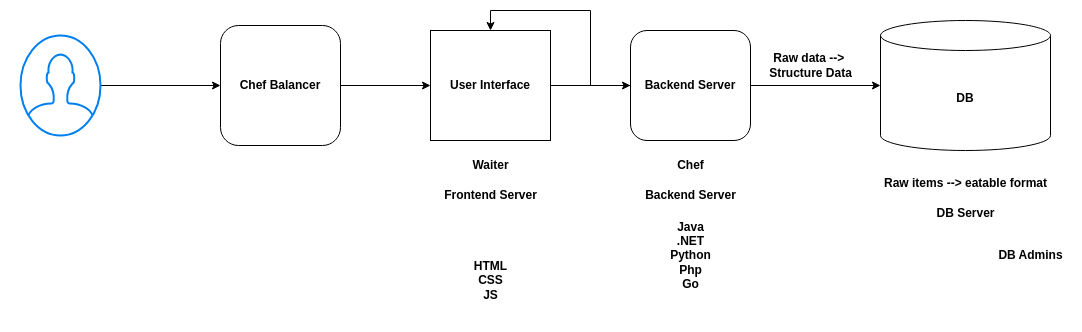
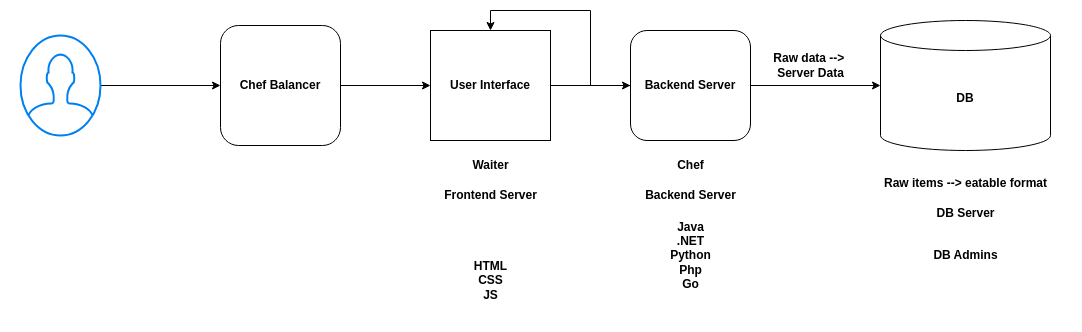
(811, 66) -> (811, 66)
(1031, 256) -> (966, 256)
